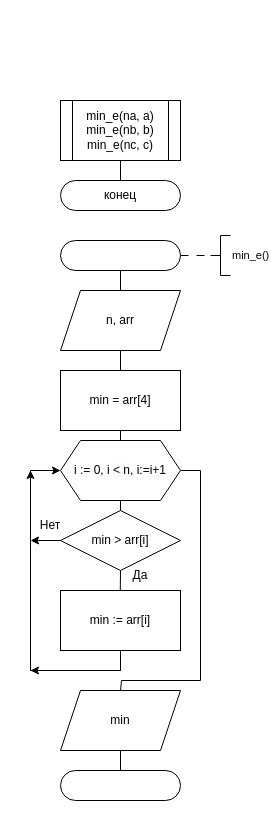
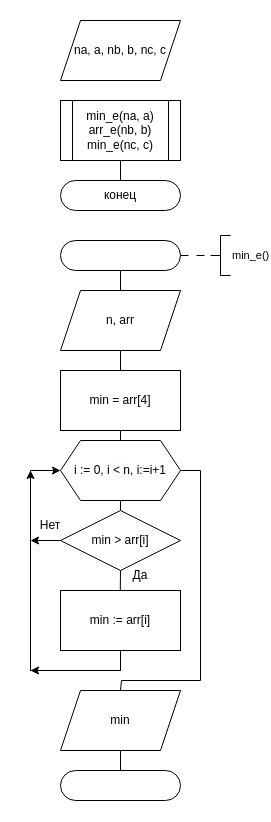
none -> (121, 51)
(121, 131) -> (121, 131)
